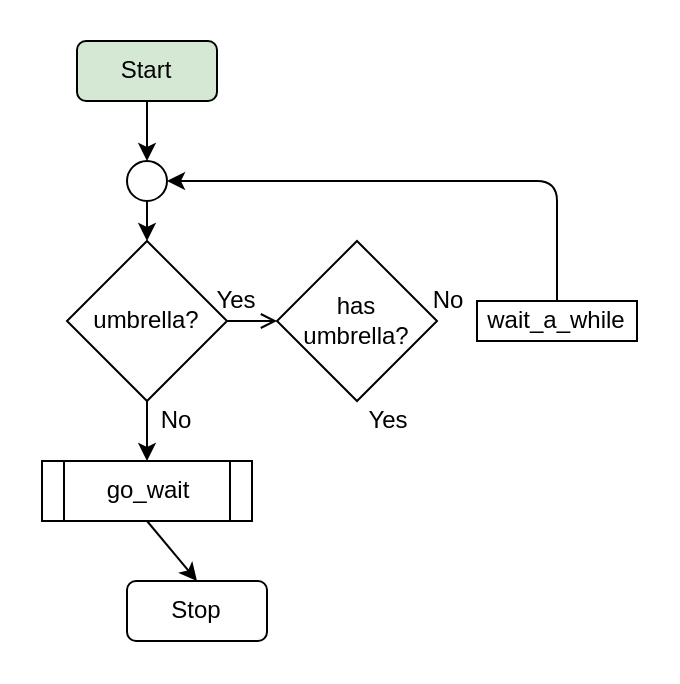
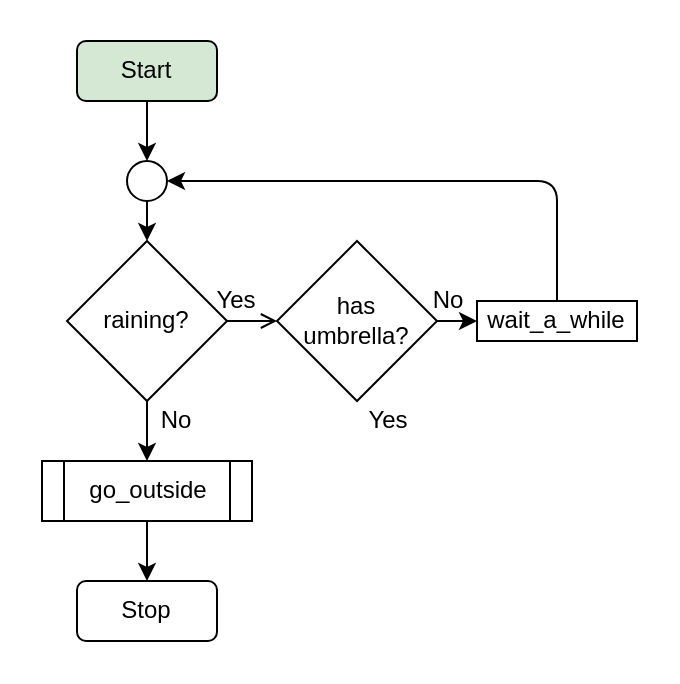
(147, 321) -> (147, 321)
none -> (450, 321)
(149, 491) -> (149, 491)
(197, 611) -> (147, 611)
